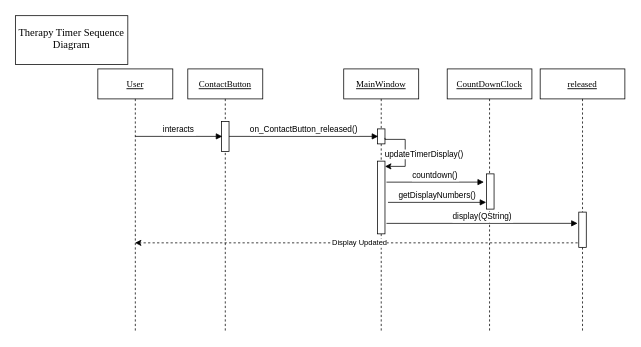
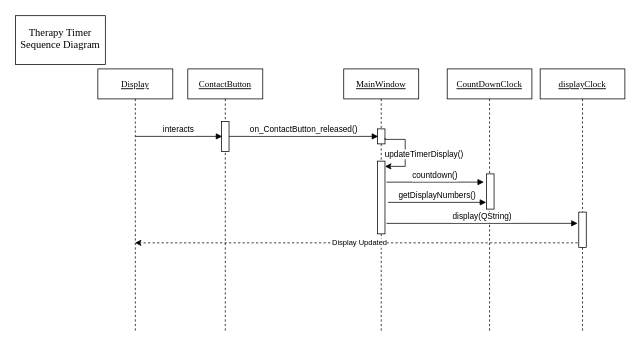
(72, 40) -> (60, 40)
(135, 84) -> (135, 84)
(582, 84) -> (582, 84)
